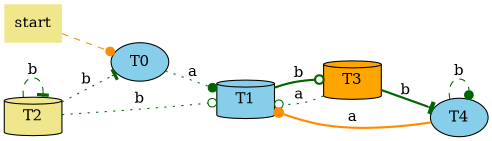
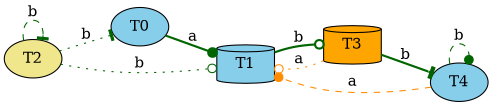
(33, 23) -> none
(187, 79) -> (187, 43)
(304, 103) -> (304, 67)
(33, 116) -> (33, 59)
(356, 128) -> (356, 92)
